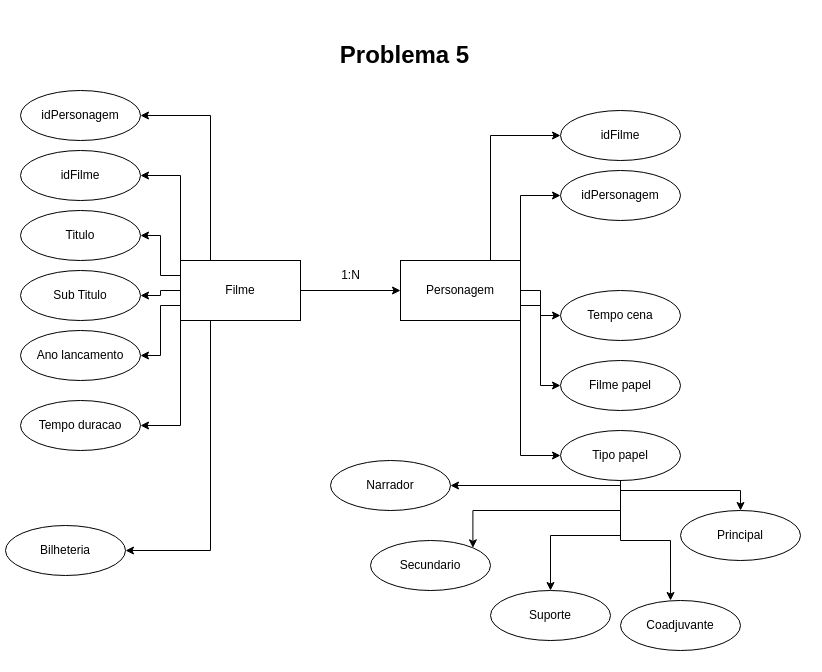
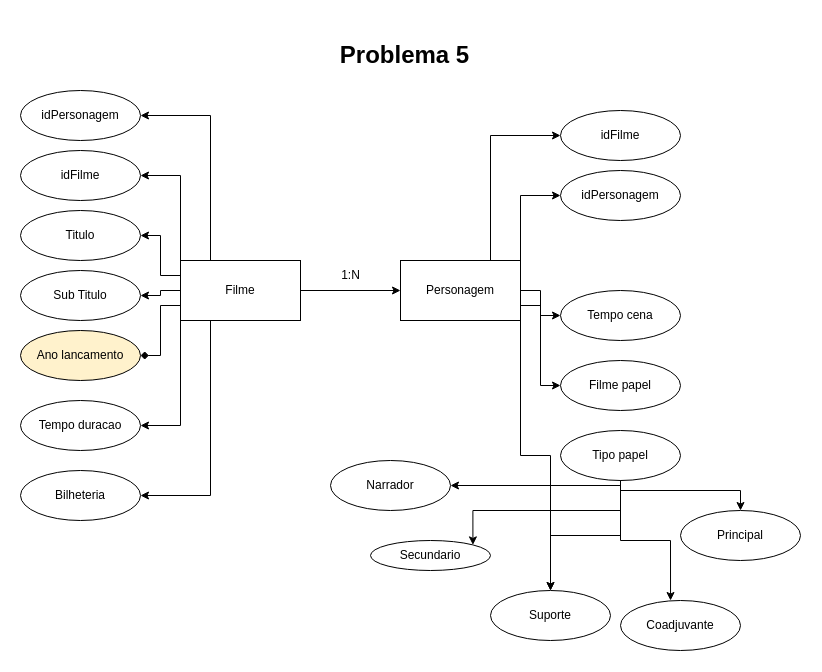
(81, 356) -> (81, 356)
(149, 356) -> (149, 356)
(551, 456) -> (551, 493)
(66, 551) -> (81, 496)
(431, 566) -> (431, 556)
